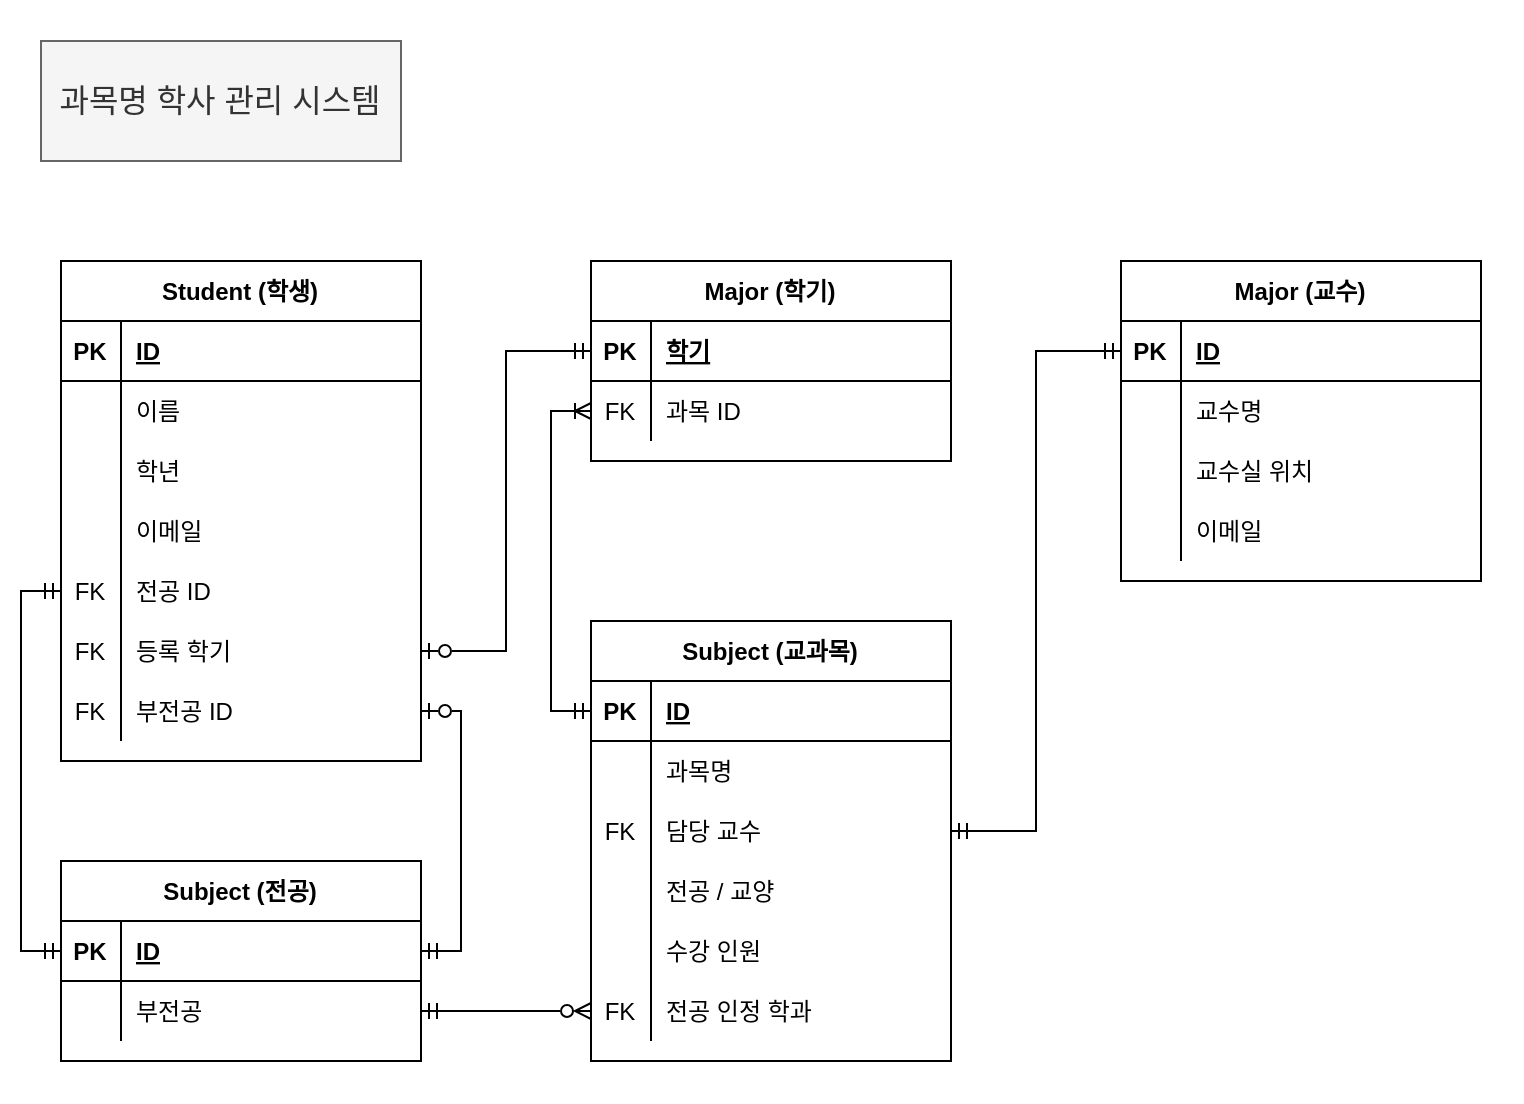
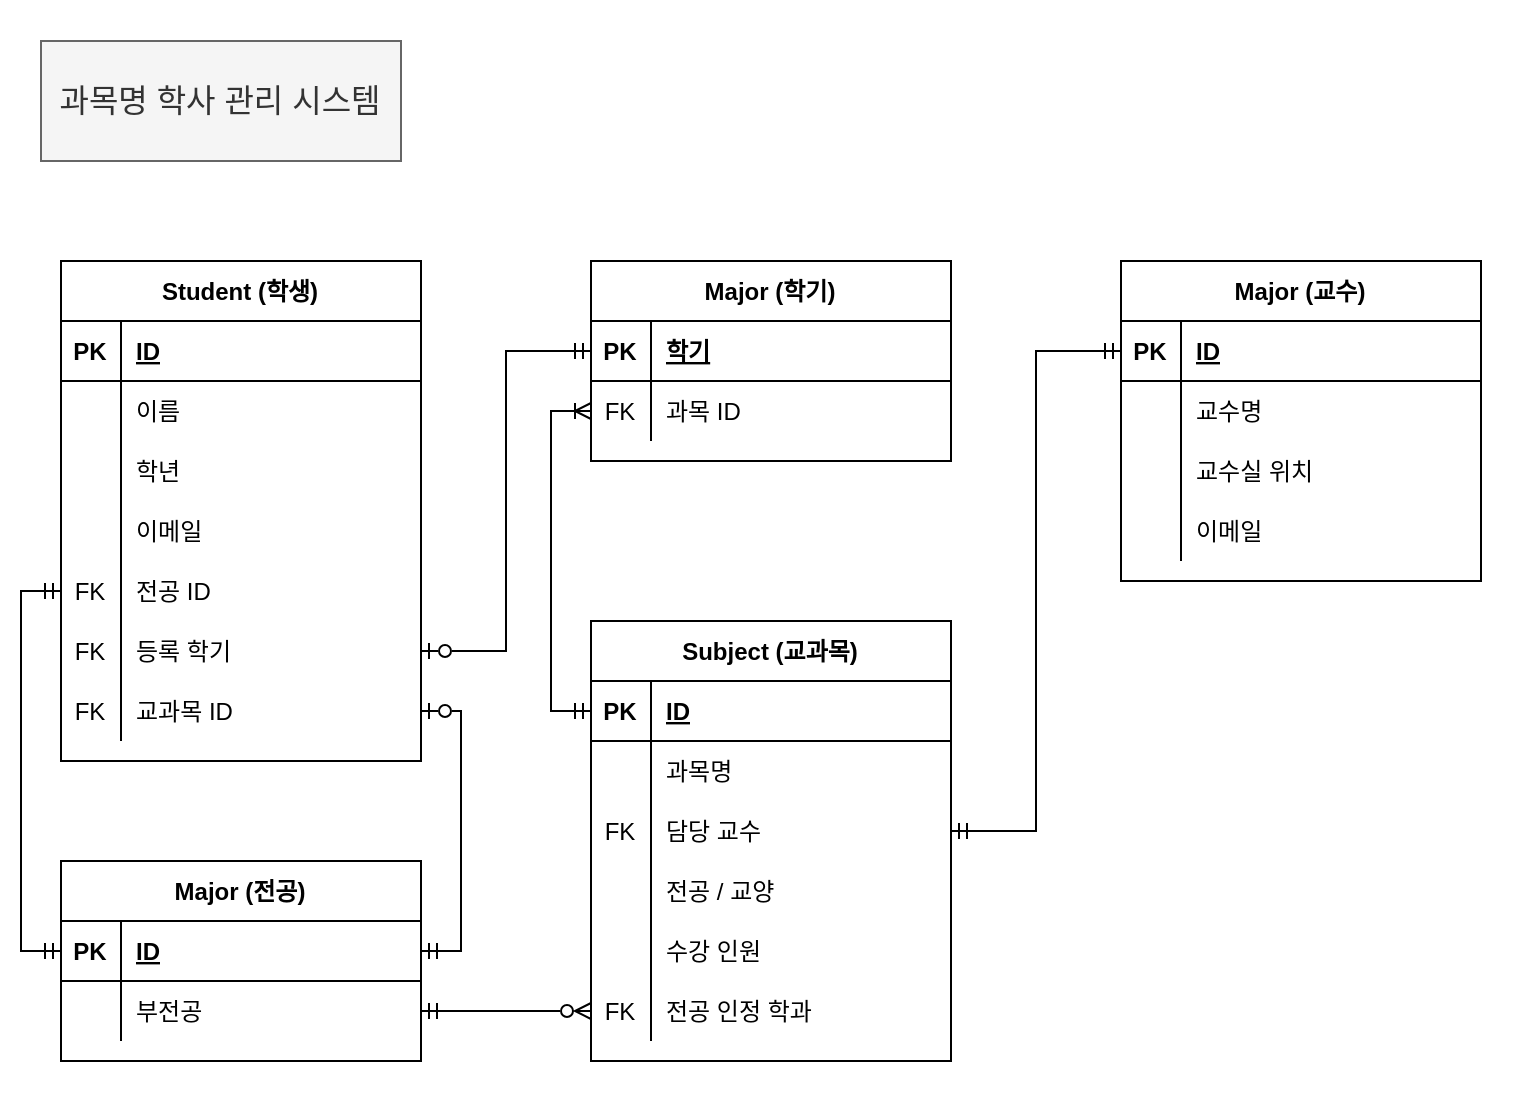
(189, 712) -> (189, 712)
(240, 892) -> (240, 892)
